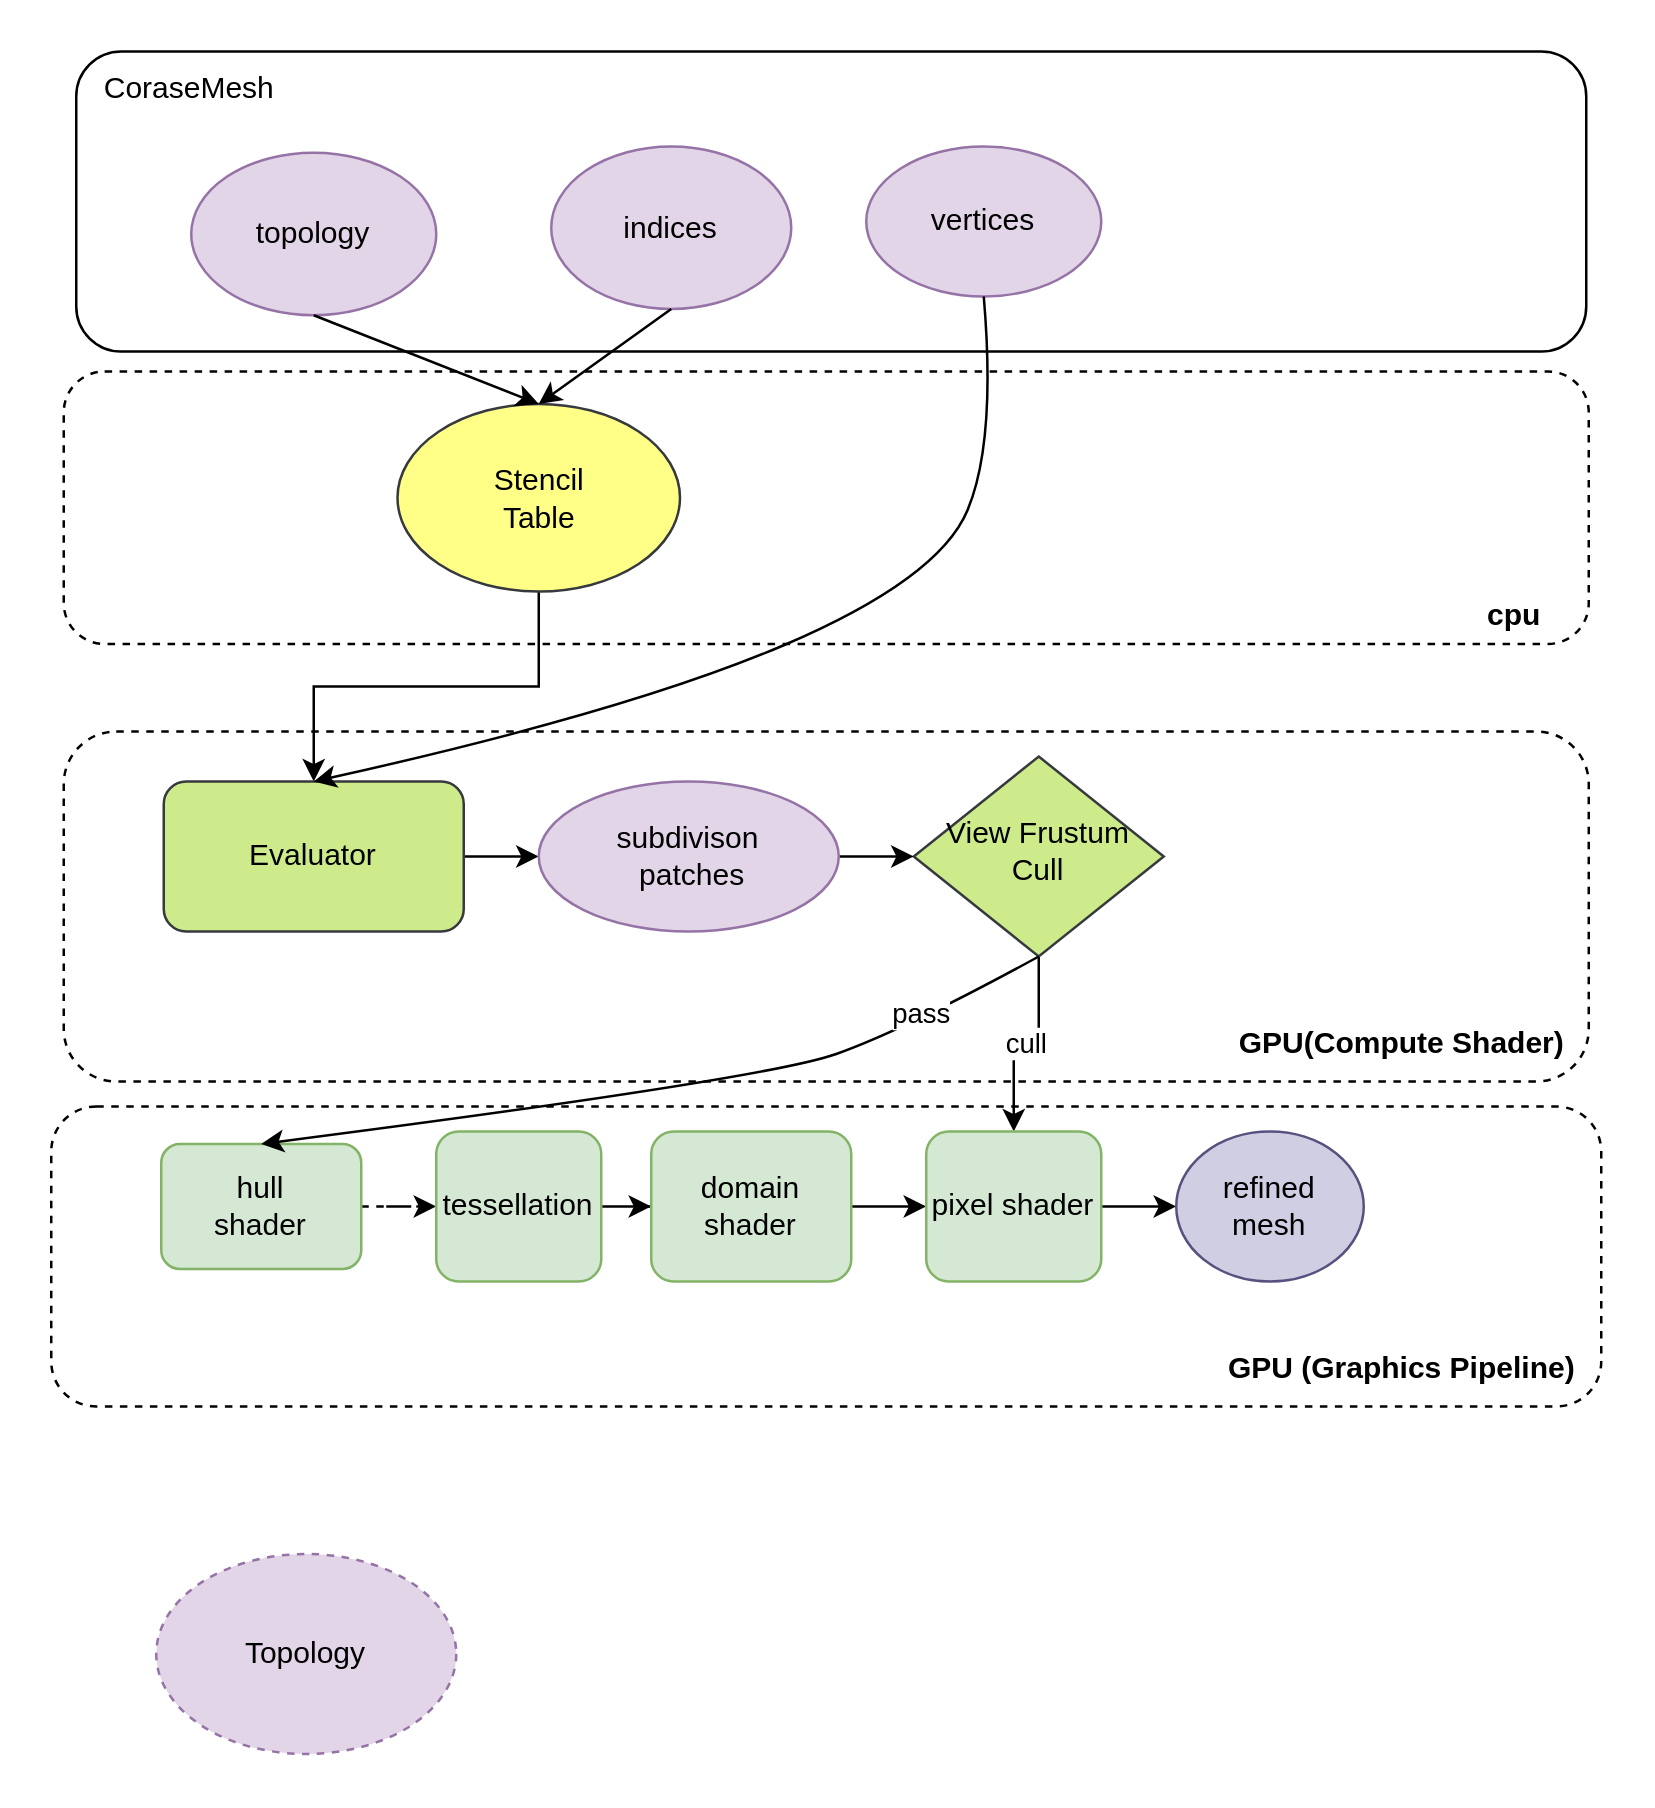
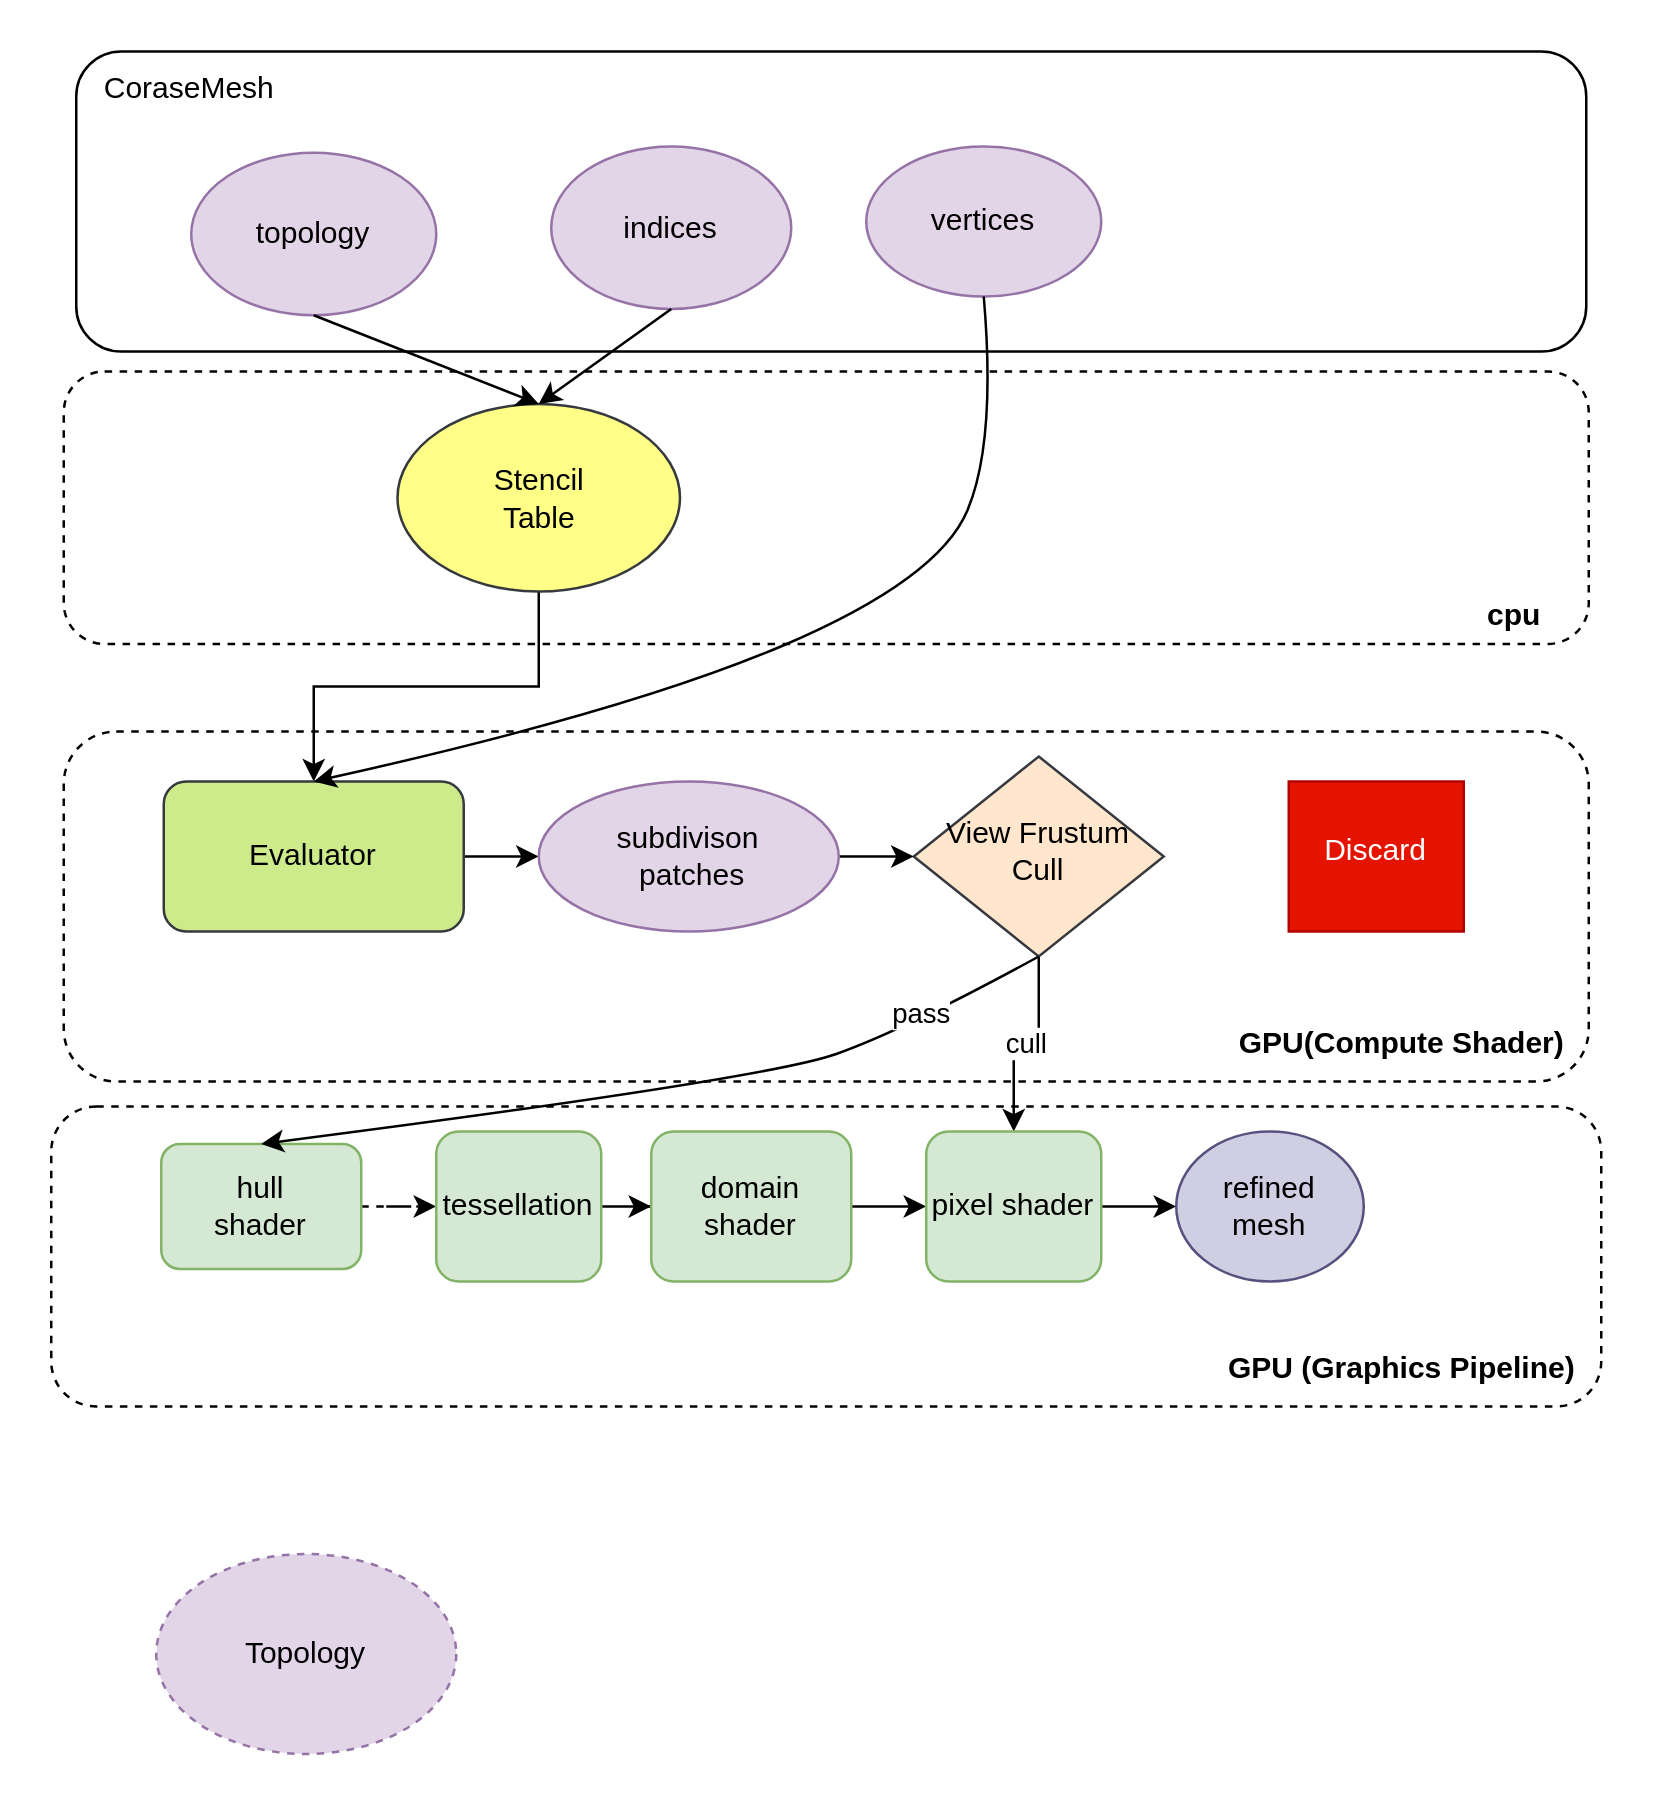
(1039, 856) -> (1039, 856)
none -> (1376, 856)
